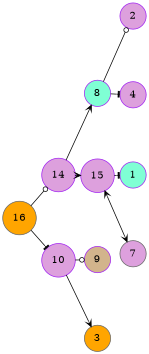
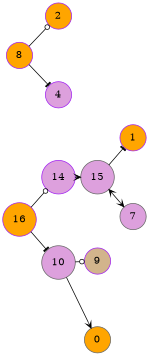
(133, 16) -> (59, 16)
(98, 93) -> (20, 55)
(77, 135) -> none
(133, 175) -> (133, 138)
(98, 176) -> (98, 177)
(20, 218) -> (20, 219)
(59, 260) -> (59, 262)
(98, 338) -> (98, 340)
